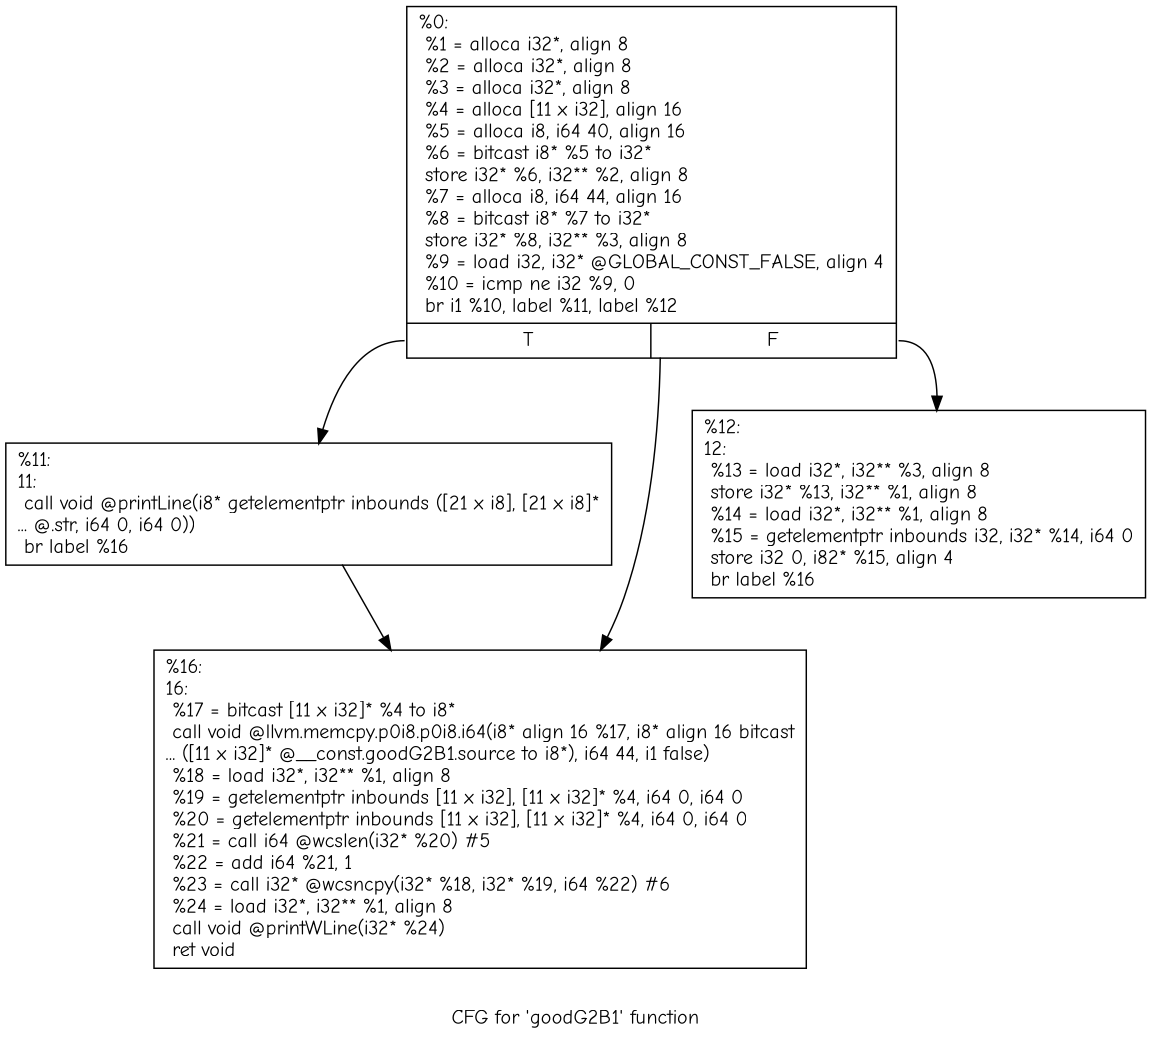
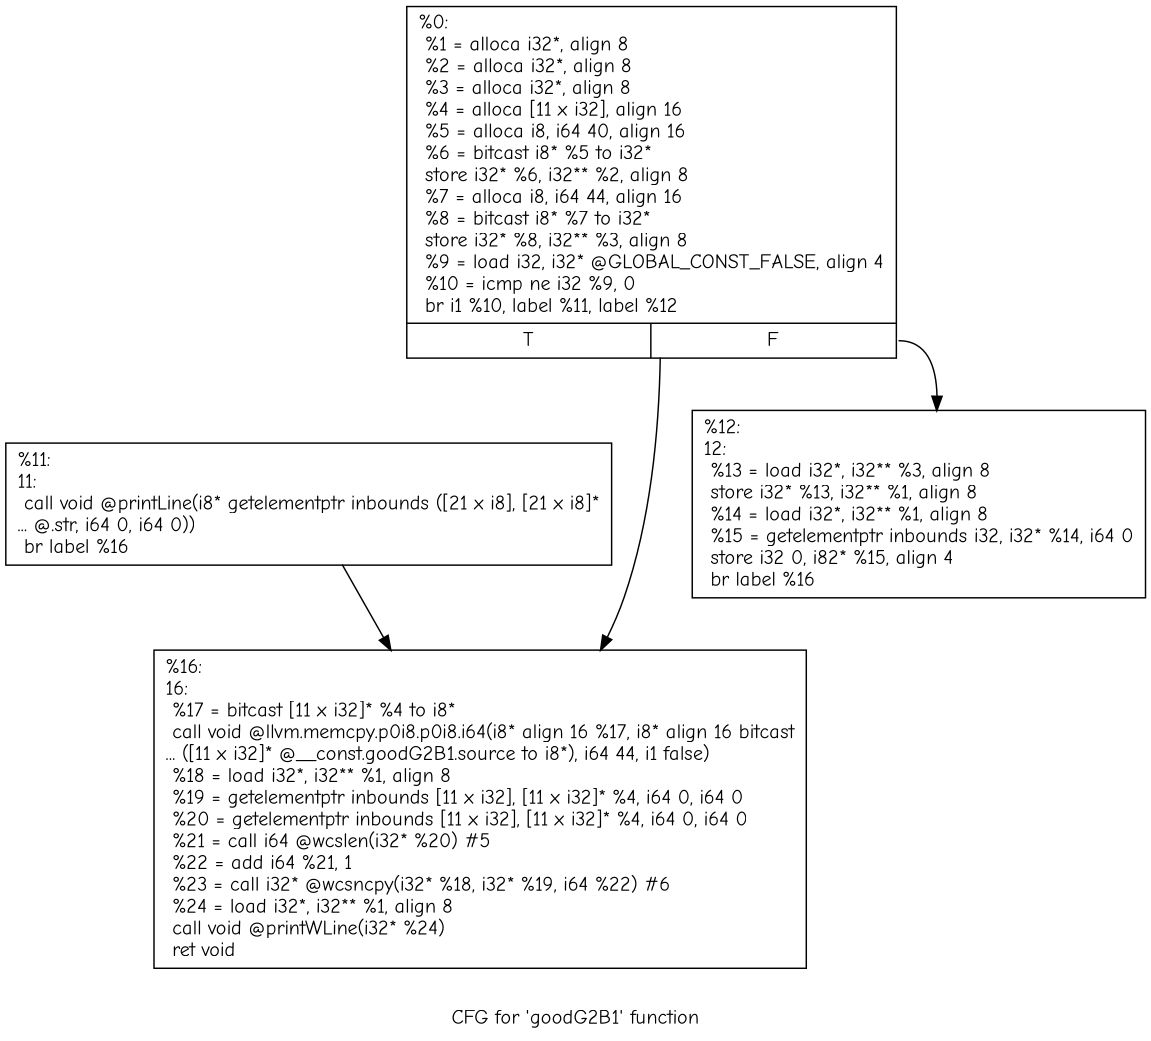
(350, 371) -> none
